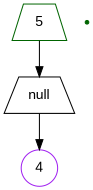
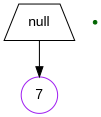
(39, 22) -> none
(39, 168) -> (39, 95)
